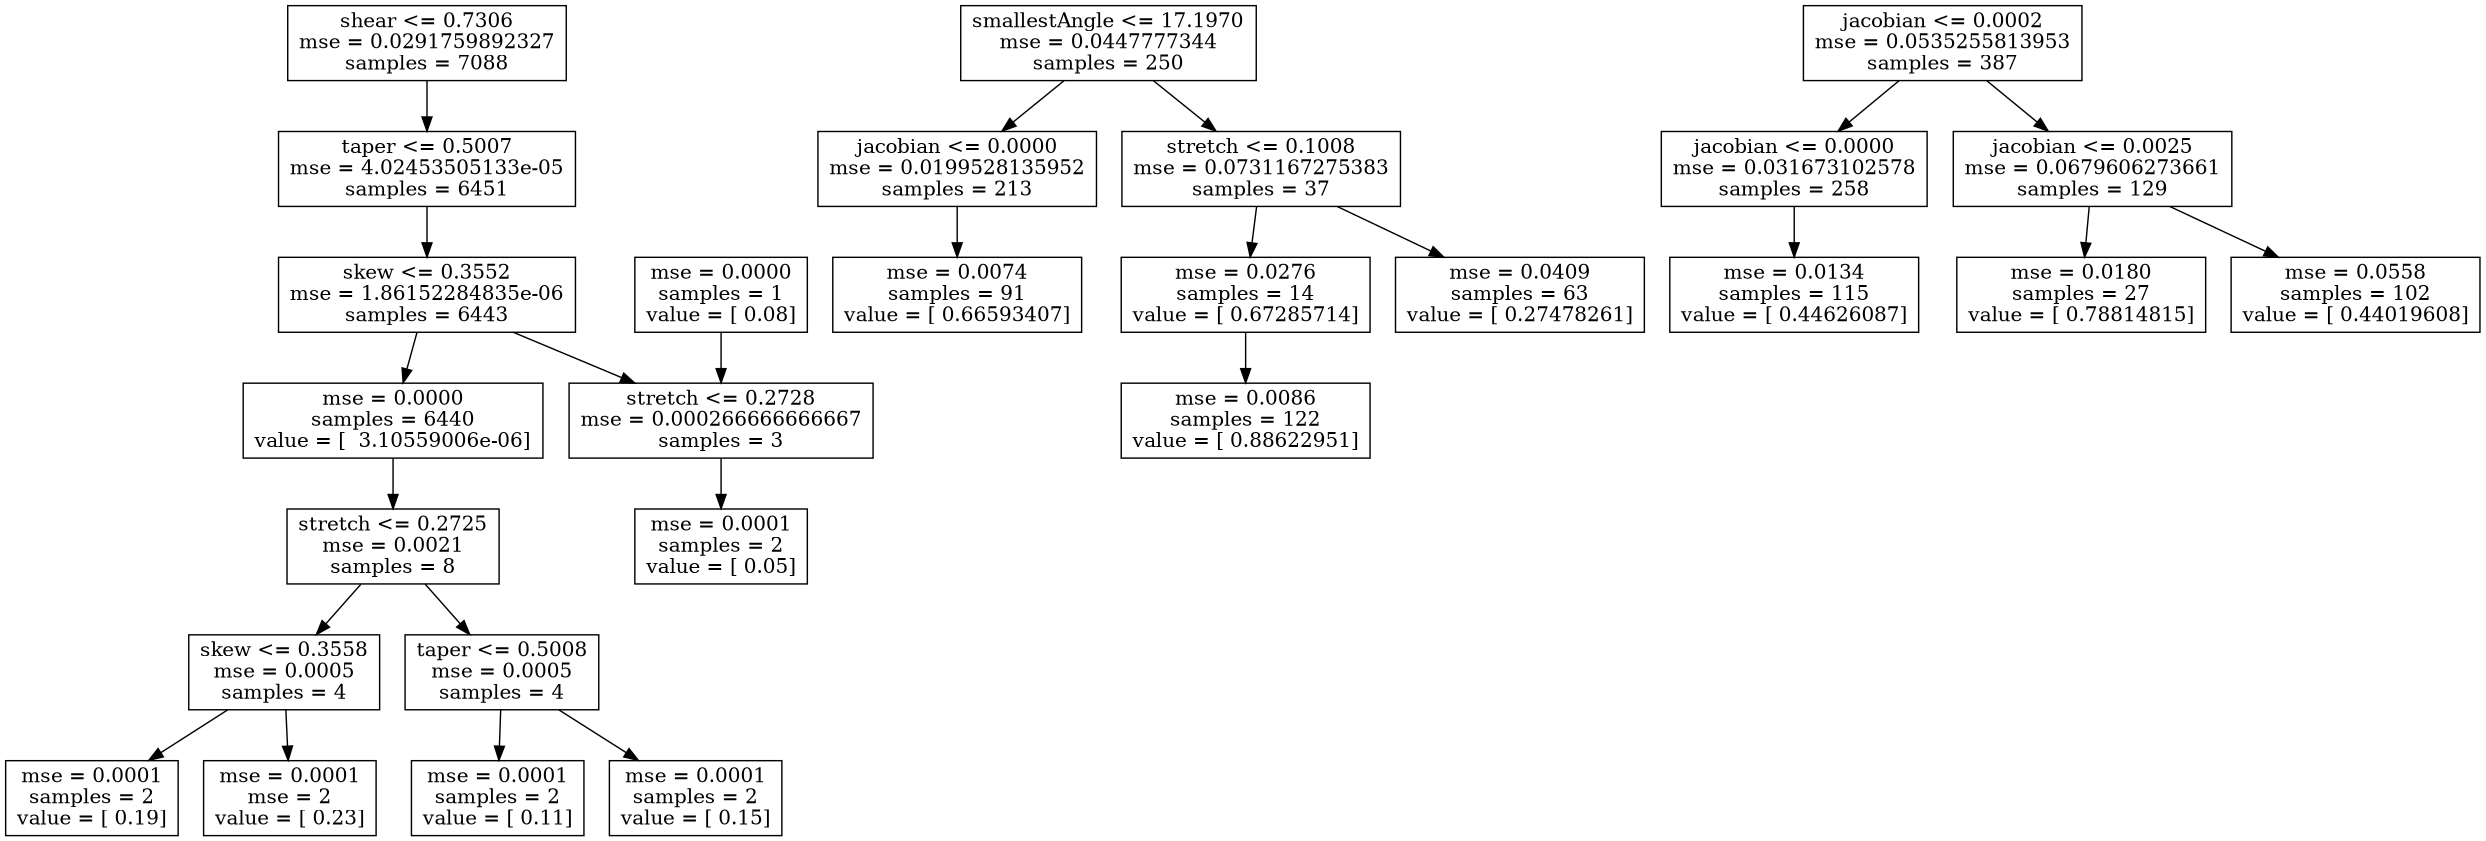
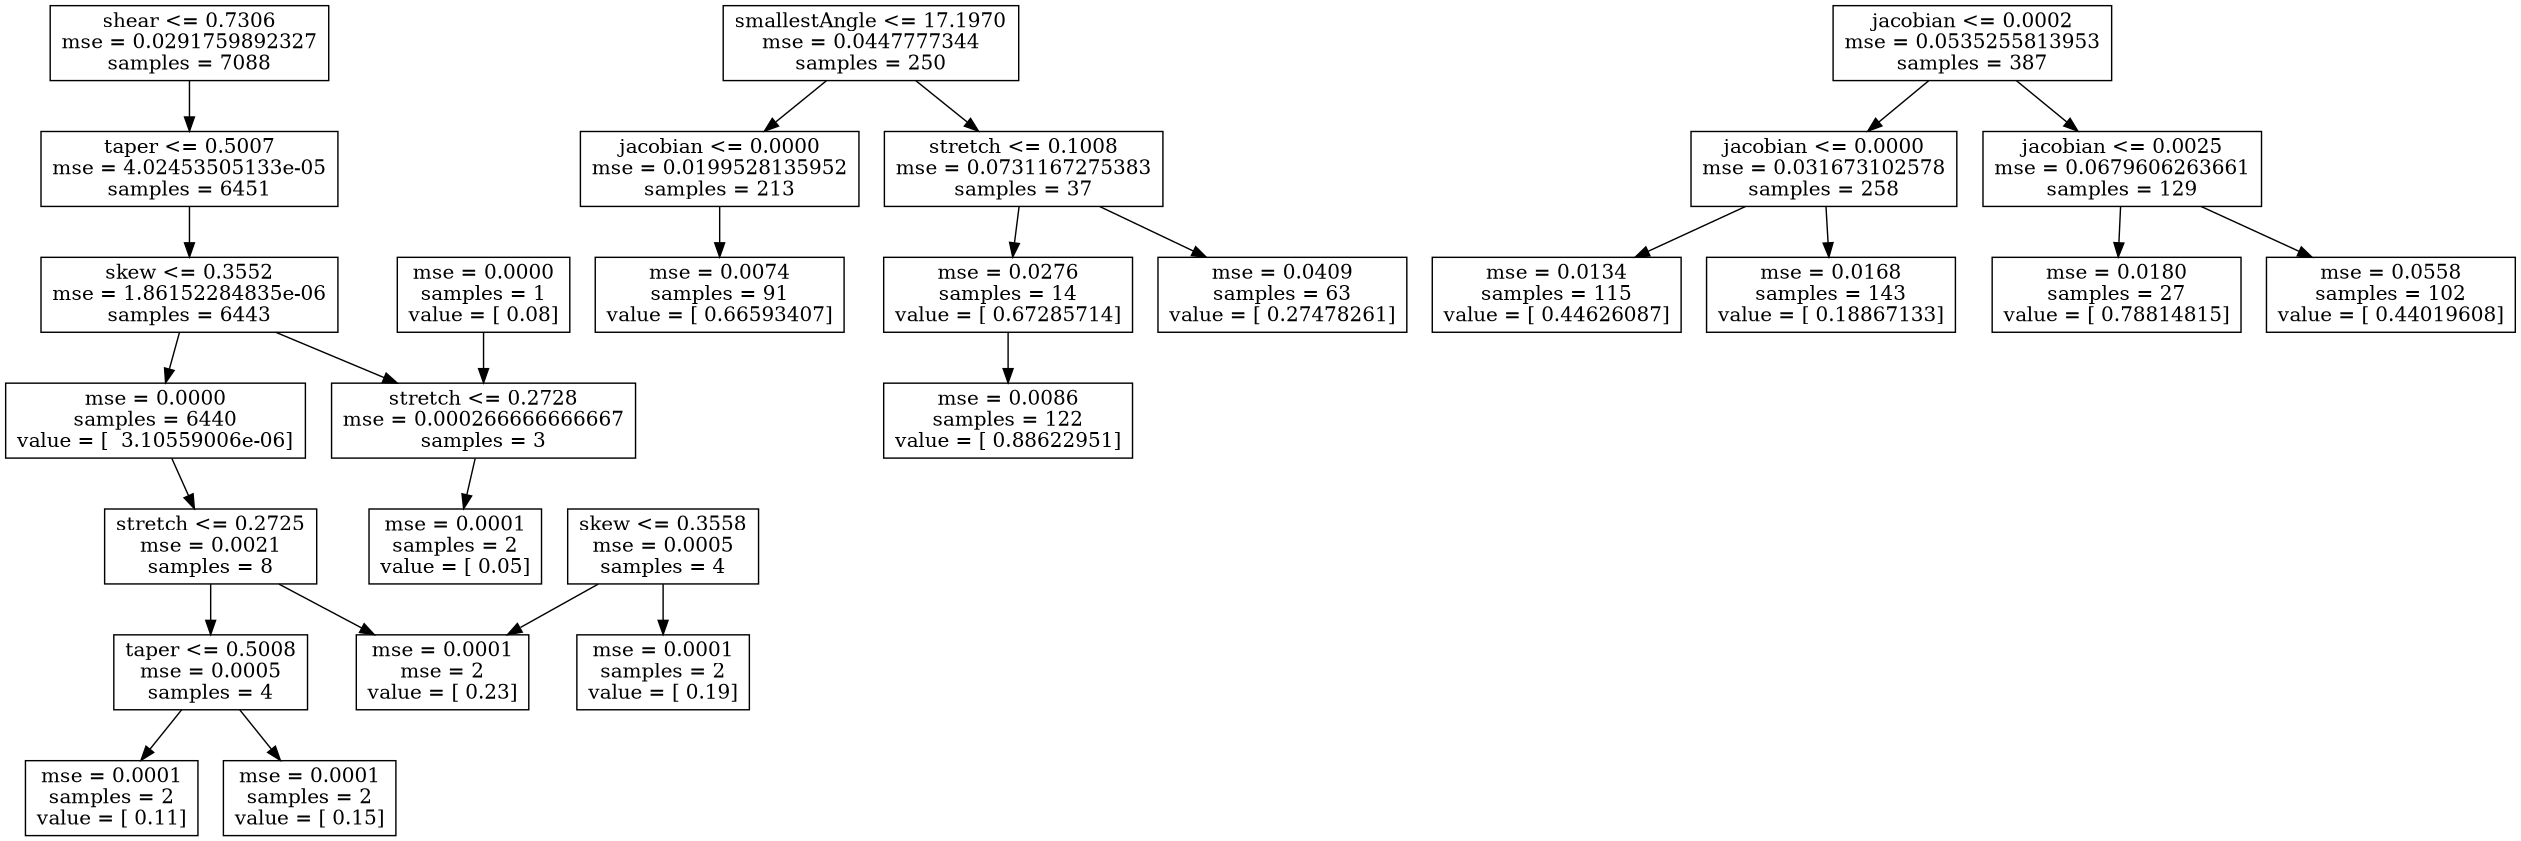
(2093, 169) -> (2122, 169)
none -> (1831, 295)
(343, 604) -> (320, 606)
